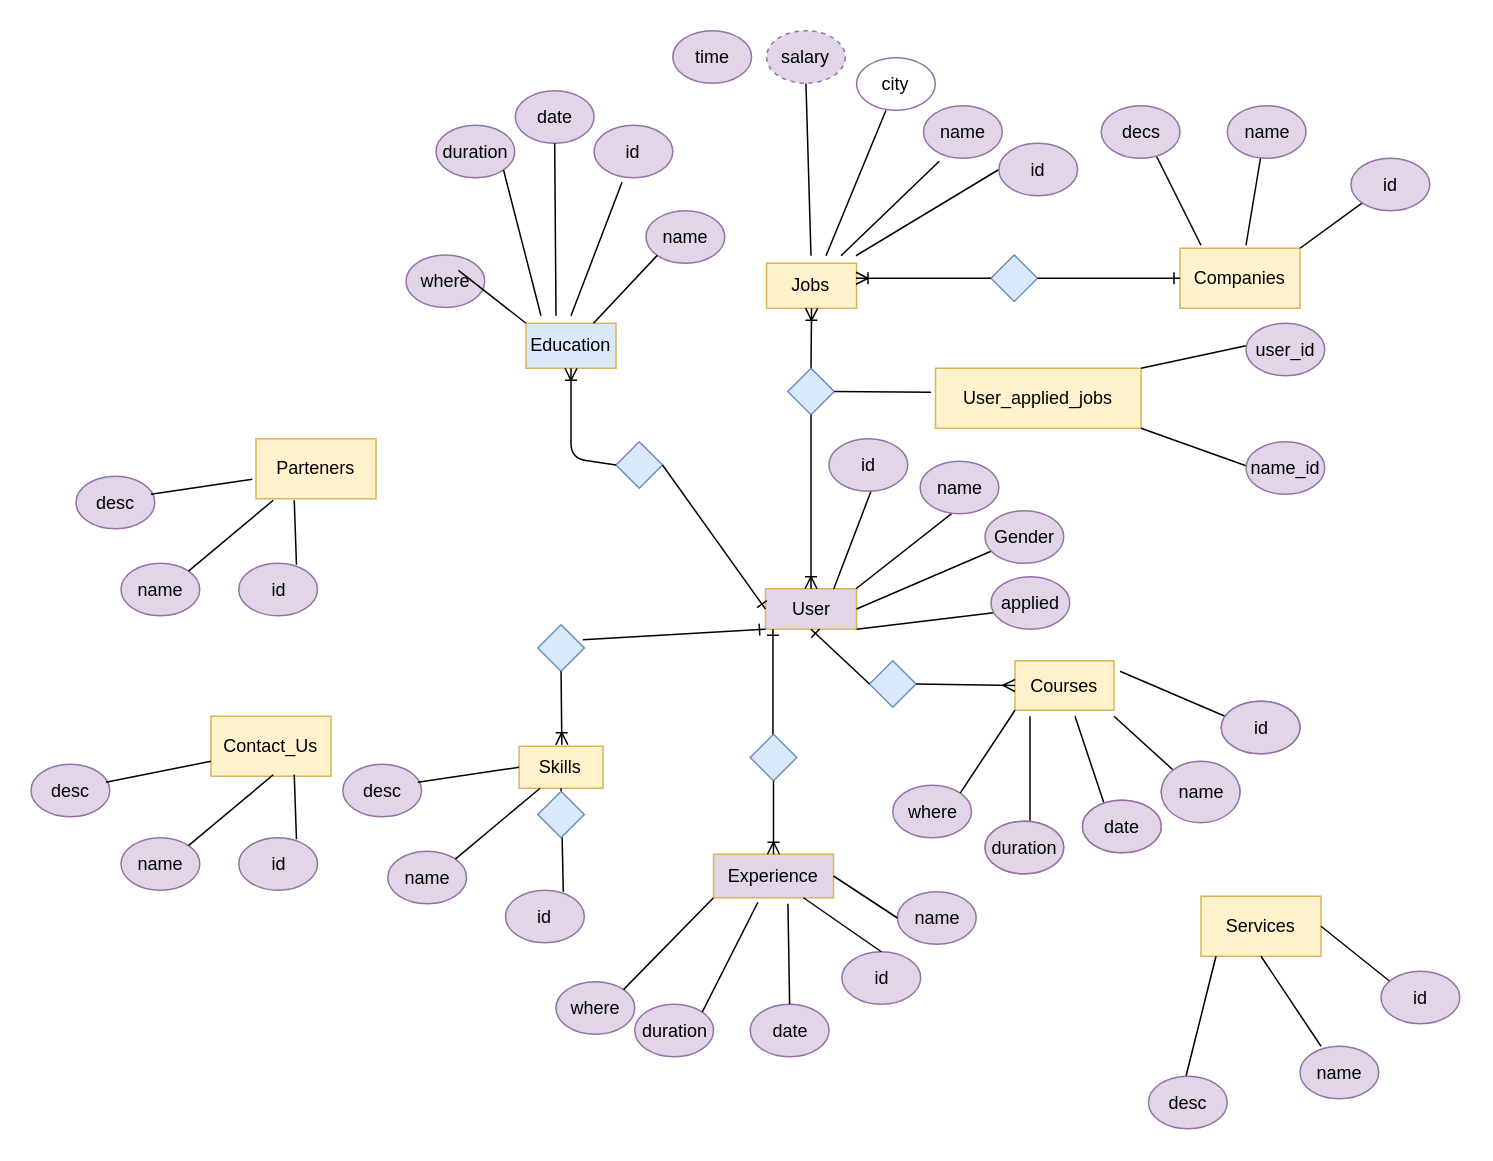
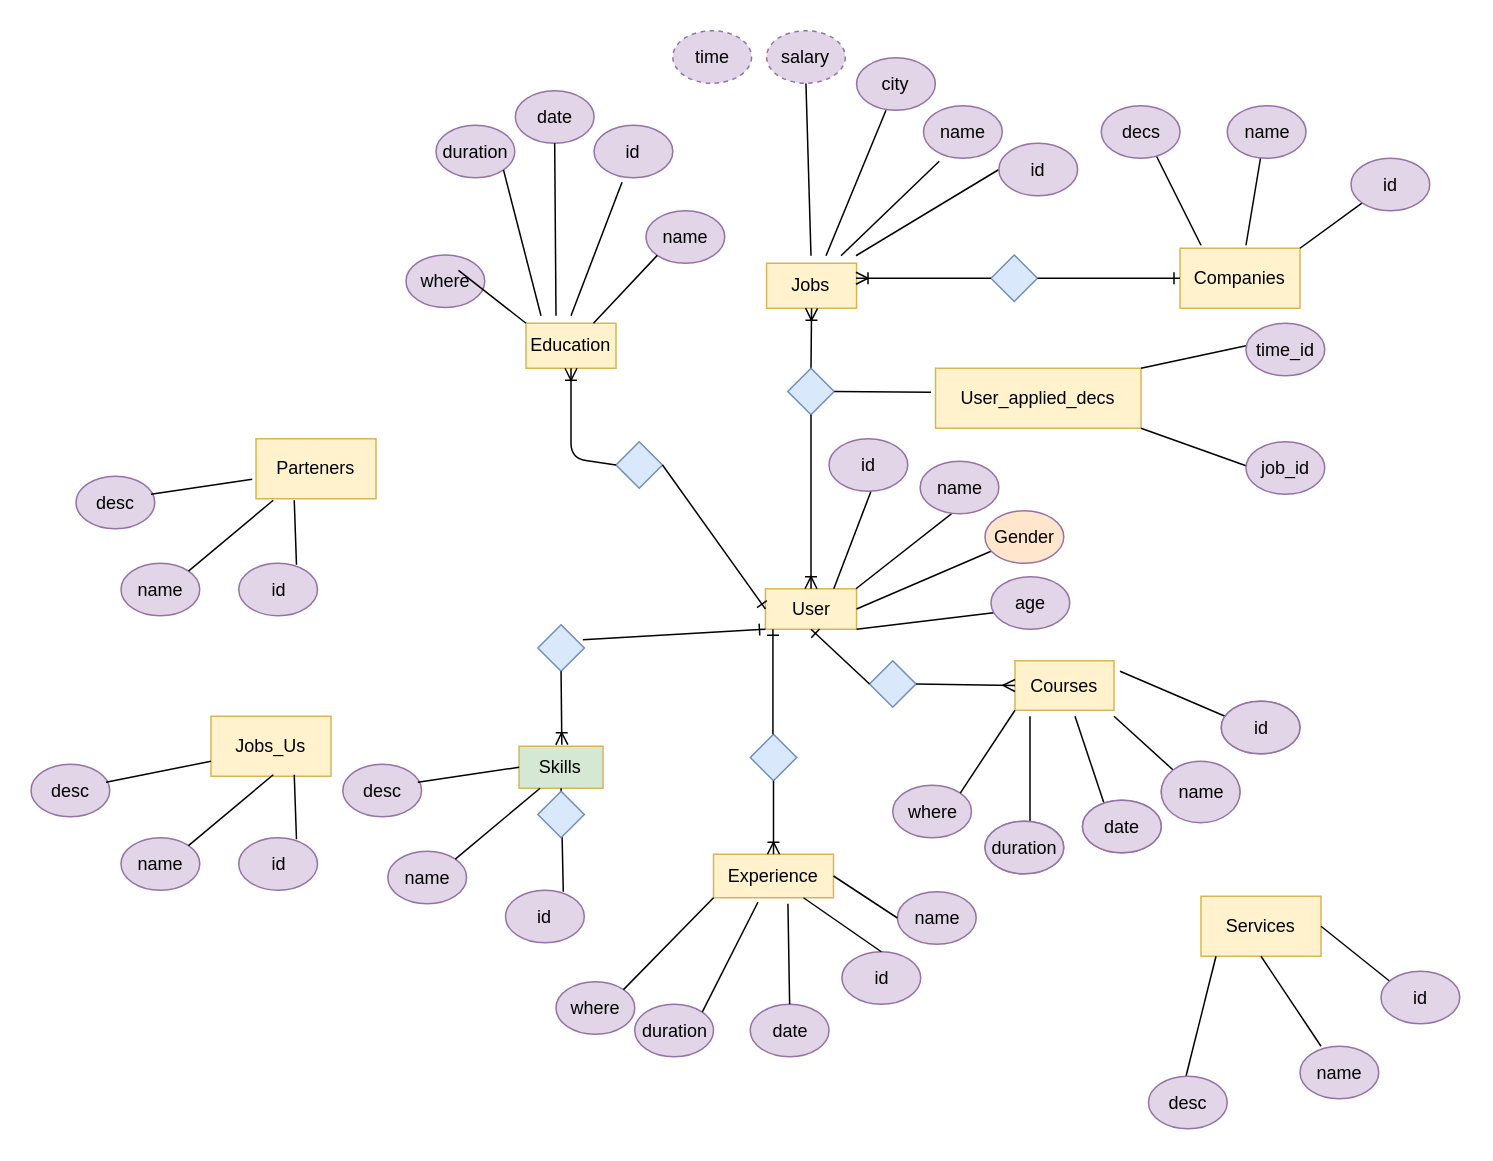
(712, 57) -> (712, 57)
(896, 84) -> (896, 84)
(571, 346) -> (571, 346)
(1286, 350) -> (1286, 350)
(1038, 398) -> (1038, 398)
(1286, 469) -> (1286, 469)
(1024, 537) -> (1024, 537)
(1031, 604) -> (1031, 604)
(811, 609) -> (811, 609)
(271, 746) -> (271, 746)
(561, 767) -> (561, 767)
(773, 876) -> (773, 876)
